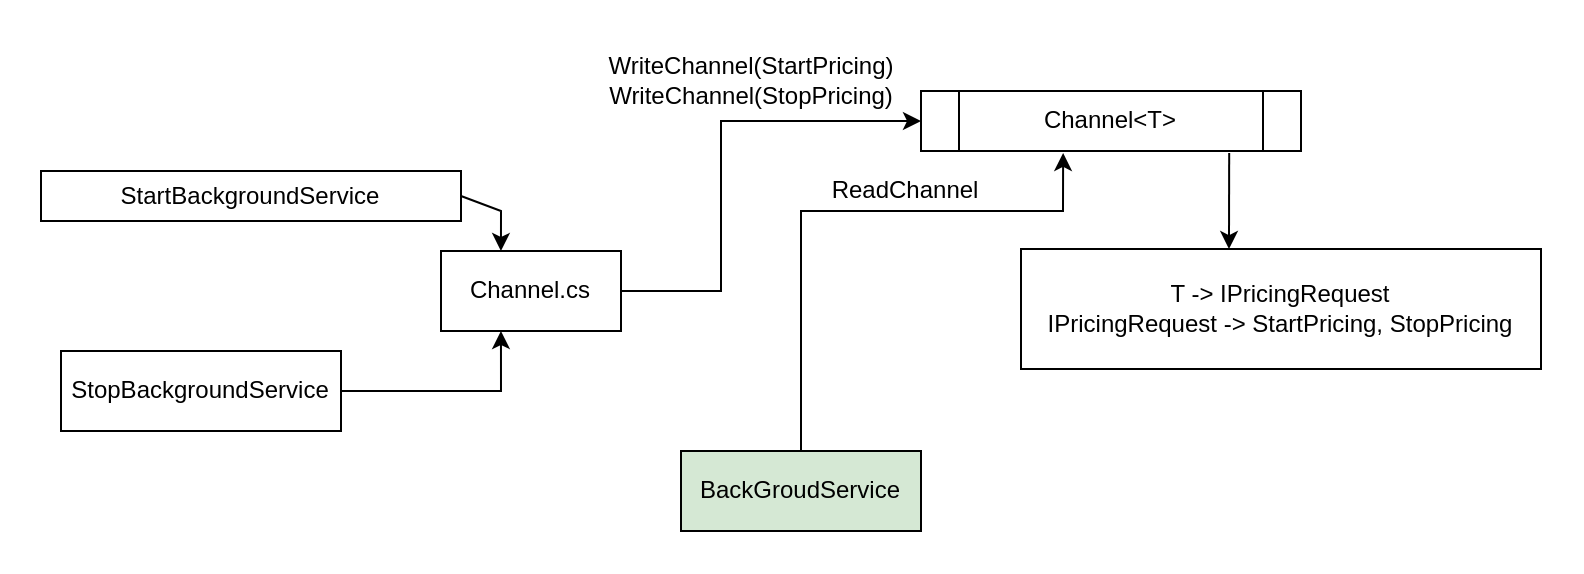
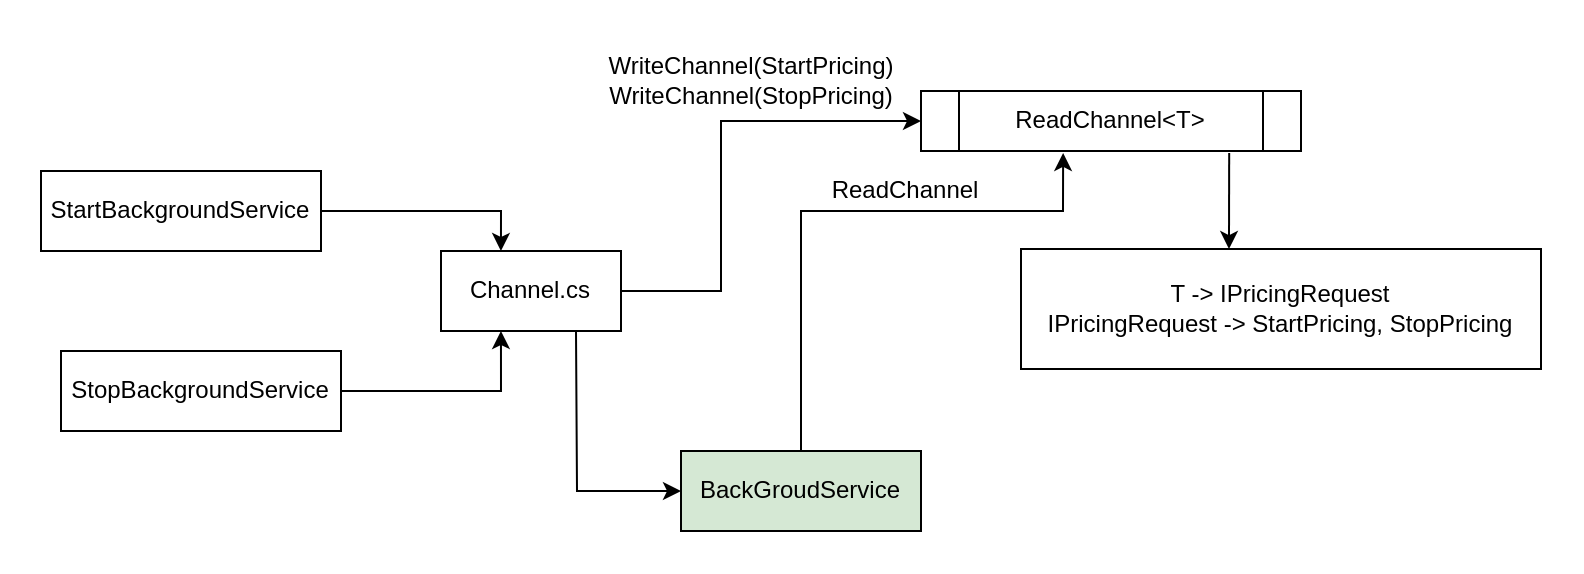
(1111, 121) -> (1111, 121)
(251, 196) -> (181, 211)
none -> (577, 456)
